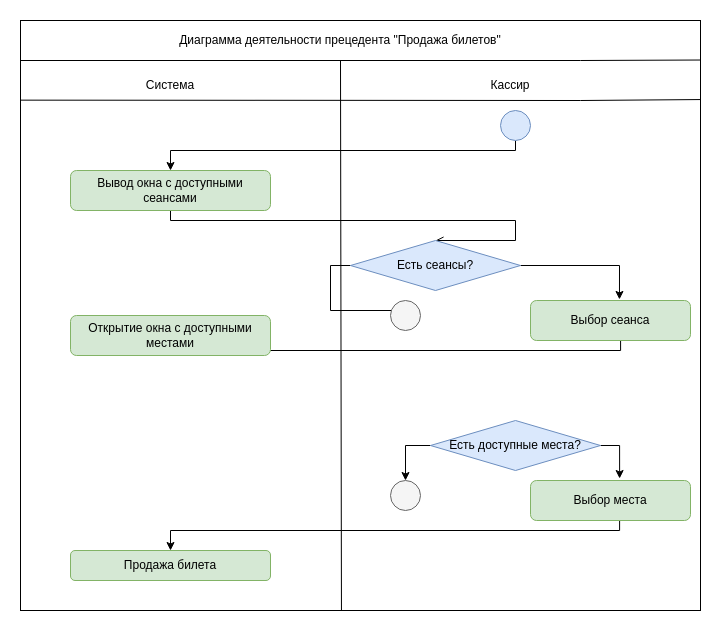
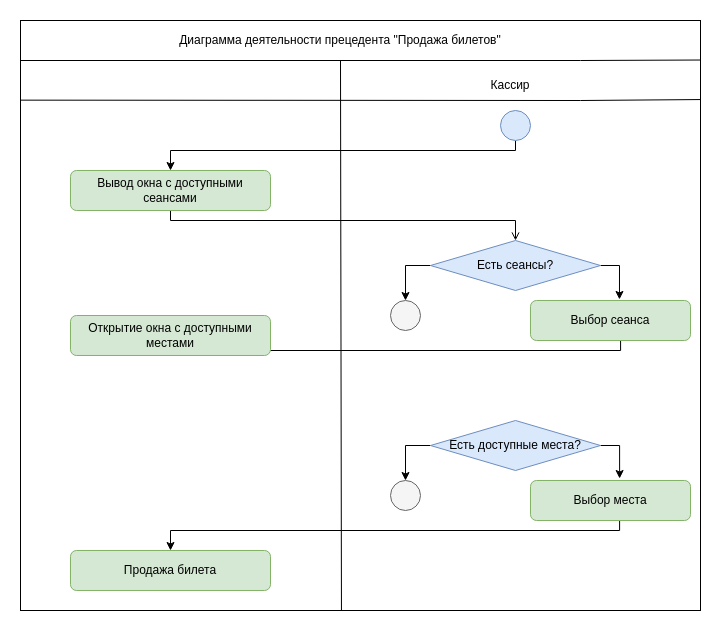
(171, 86) -> none
(436, 266) -> (516, 266)
(171, 566) -> (171, 571)
